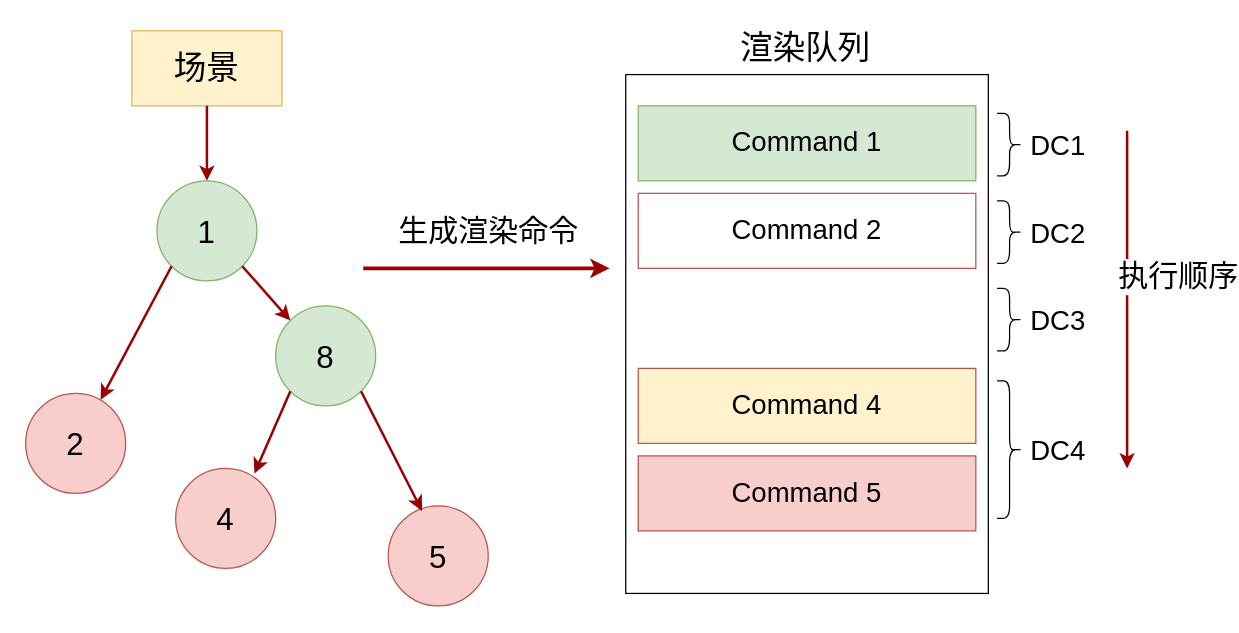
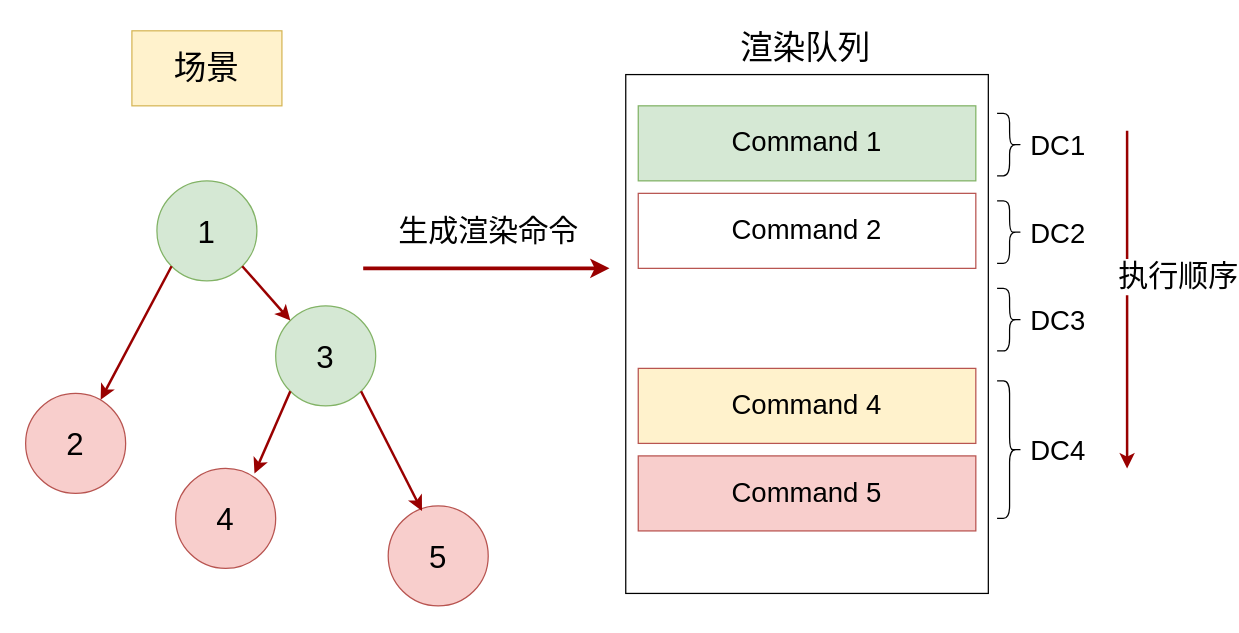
(207, 138) -> none
(326, 356) -> (326, 356)
